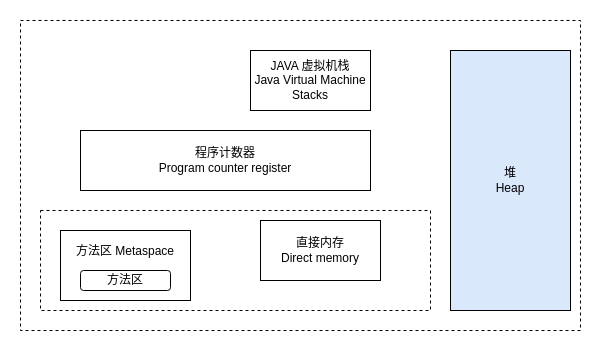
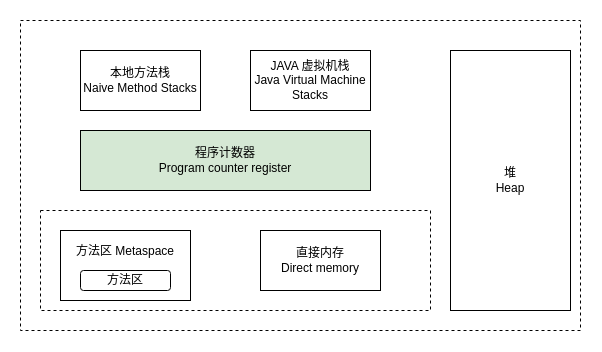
none -> (141, 81)
(226, 161) -> (226, 161)
(511, 181) -> (511, 181)
(321, 251) -> (321, 261)
